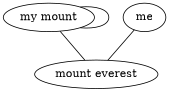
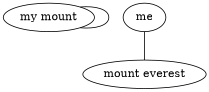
(72, 46) -> none
